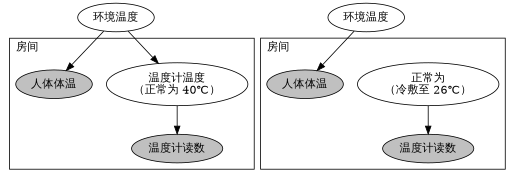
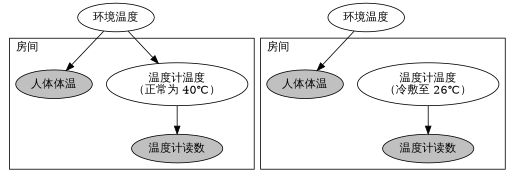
(428, 84) -> (428, 84)
